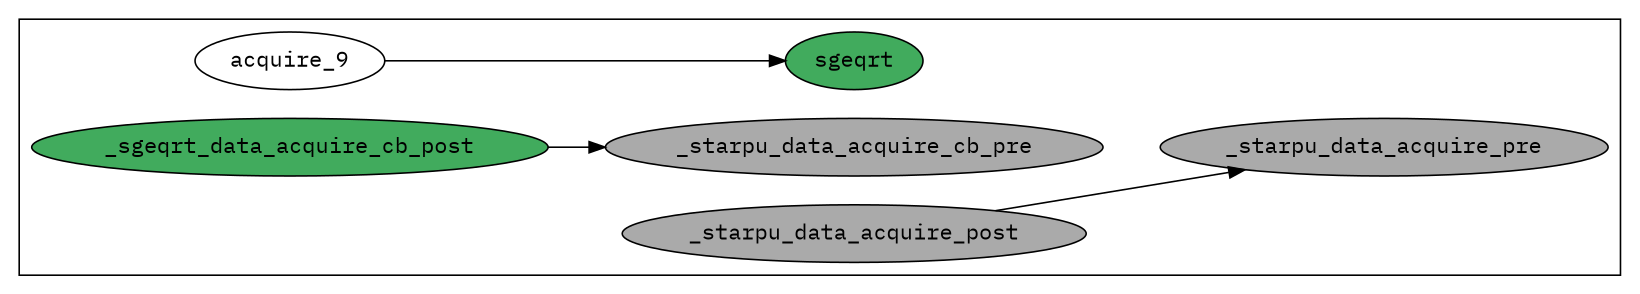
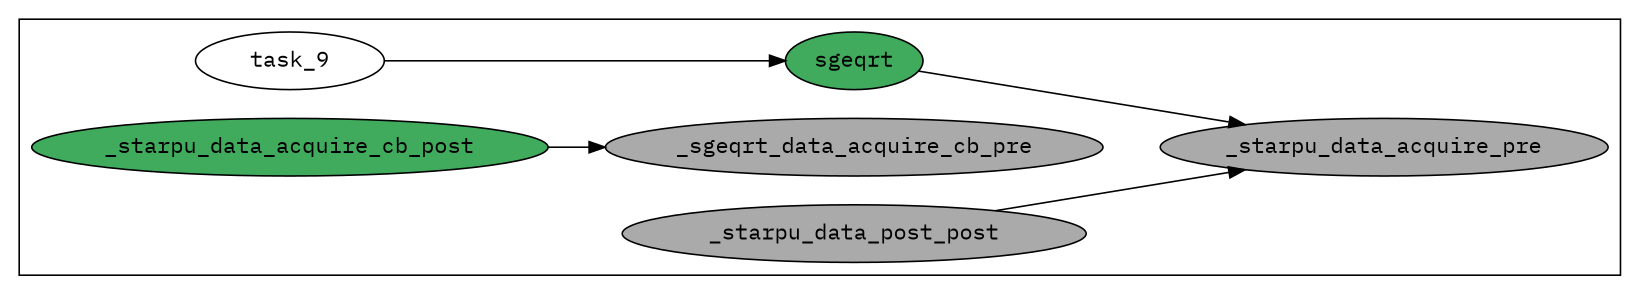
(290, 61) -> (290, 61)
none -> (1074, 97)
(290, 147) -> (290, 147)
(854, 147) -> (854, 147)
(854, 234) -> (854, 234)
